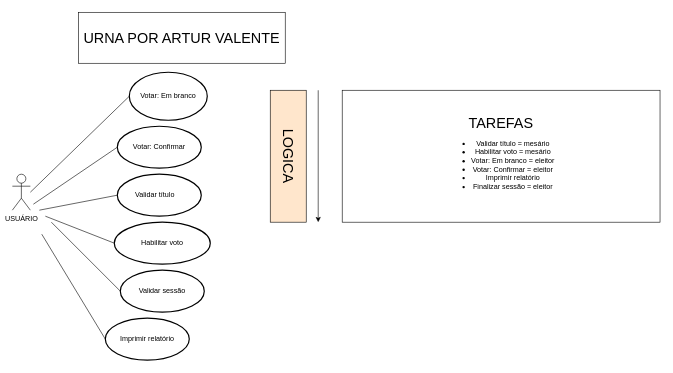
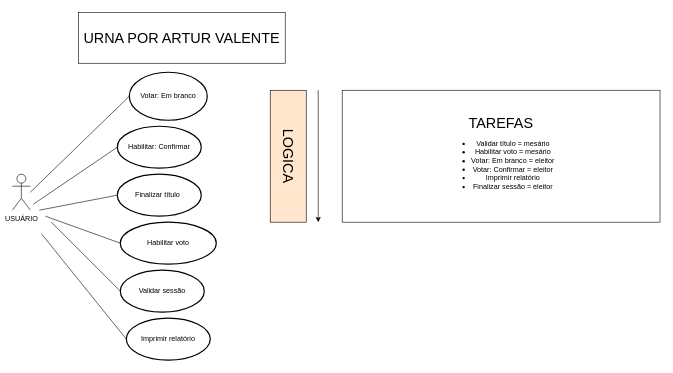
(159, 147) -> (159, 147)
(159, 195) -> (159, 195)
(162, 243) -> (168, 243)
(147, 339) -> (168, 339)
